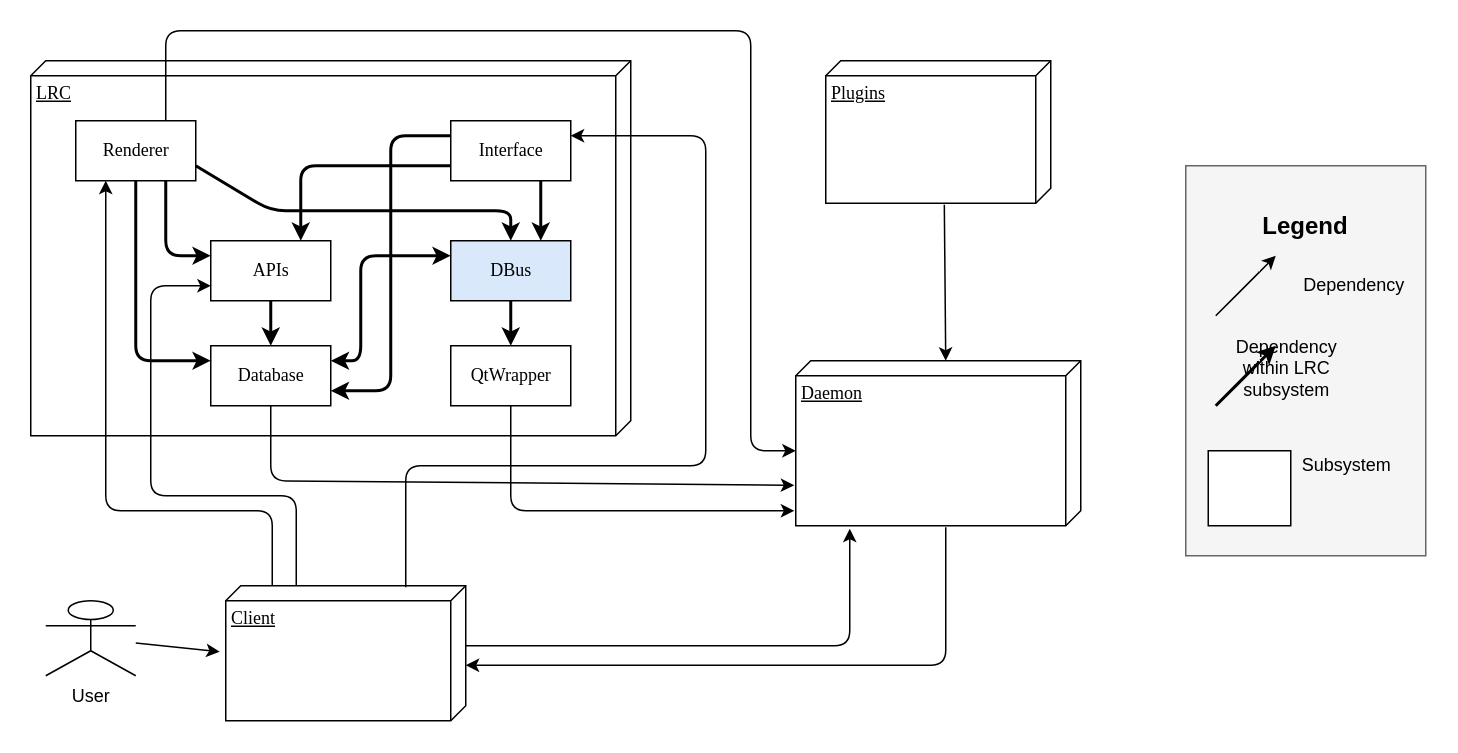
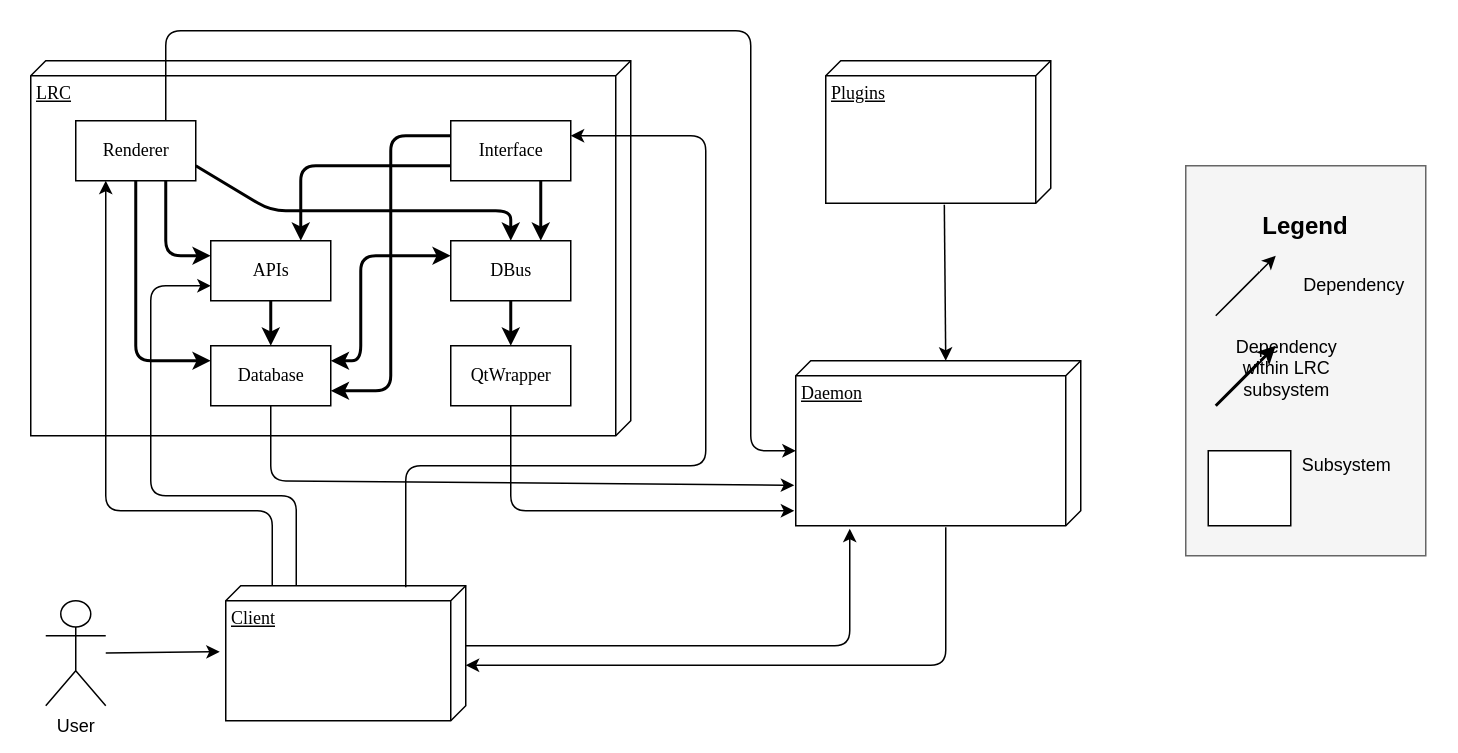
(511, 271) -> (511, 271)
(91, 638) -> (76, 653)
